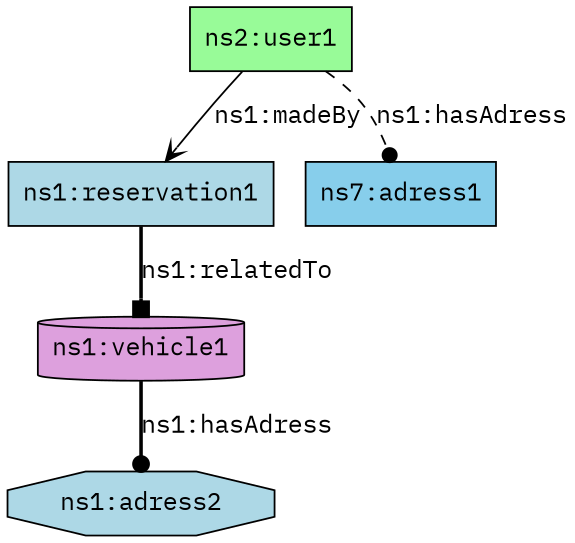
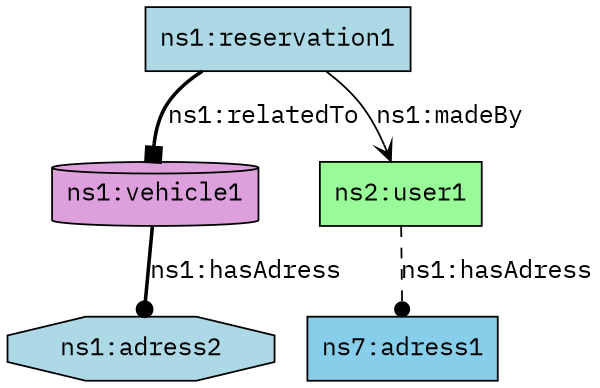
(209, 109) -> (361, 104)
